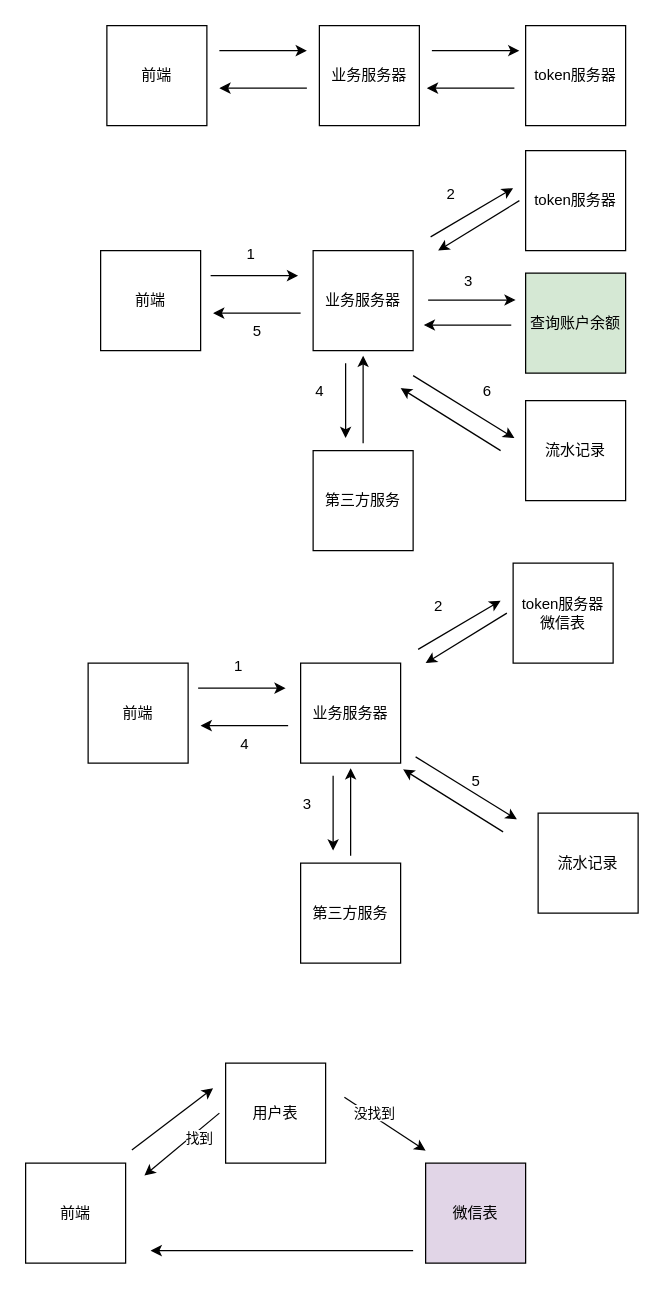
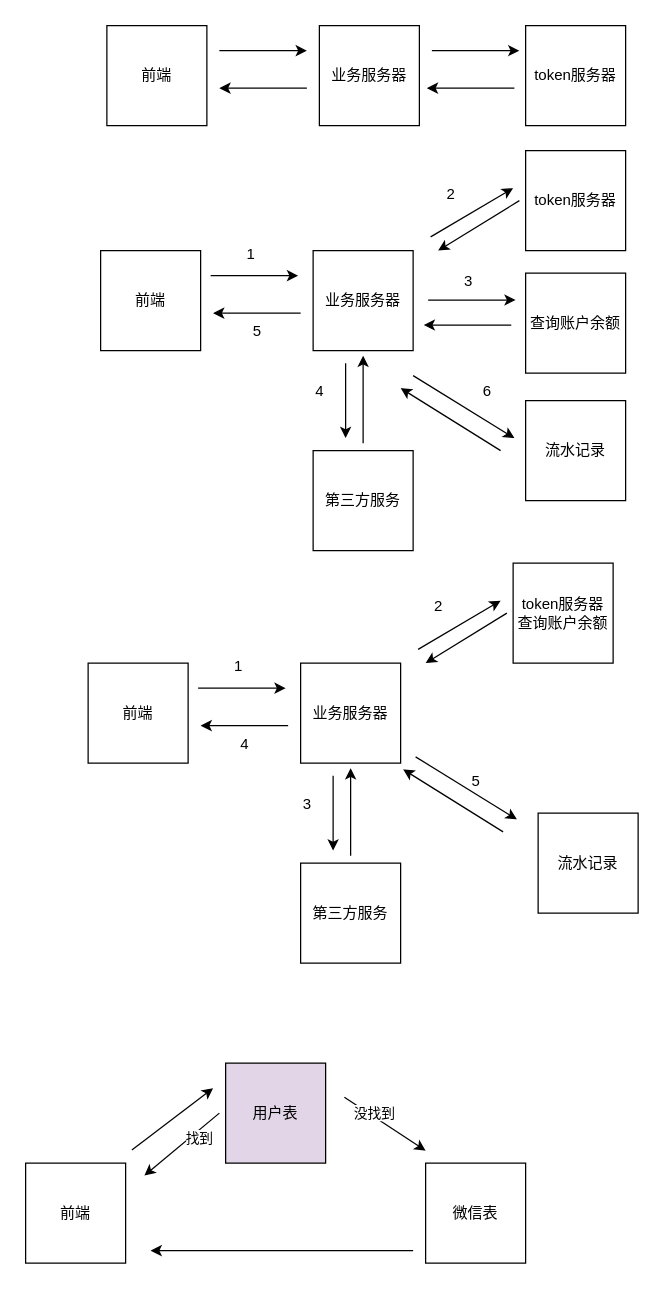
(576, 323) -> (576, 323)
(563, 613) -> (563, 613)
(276, 1113) -> (276, 1113)
(476, 1213) -> (476, 1213)
